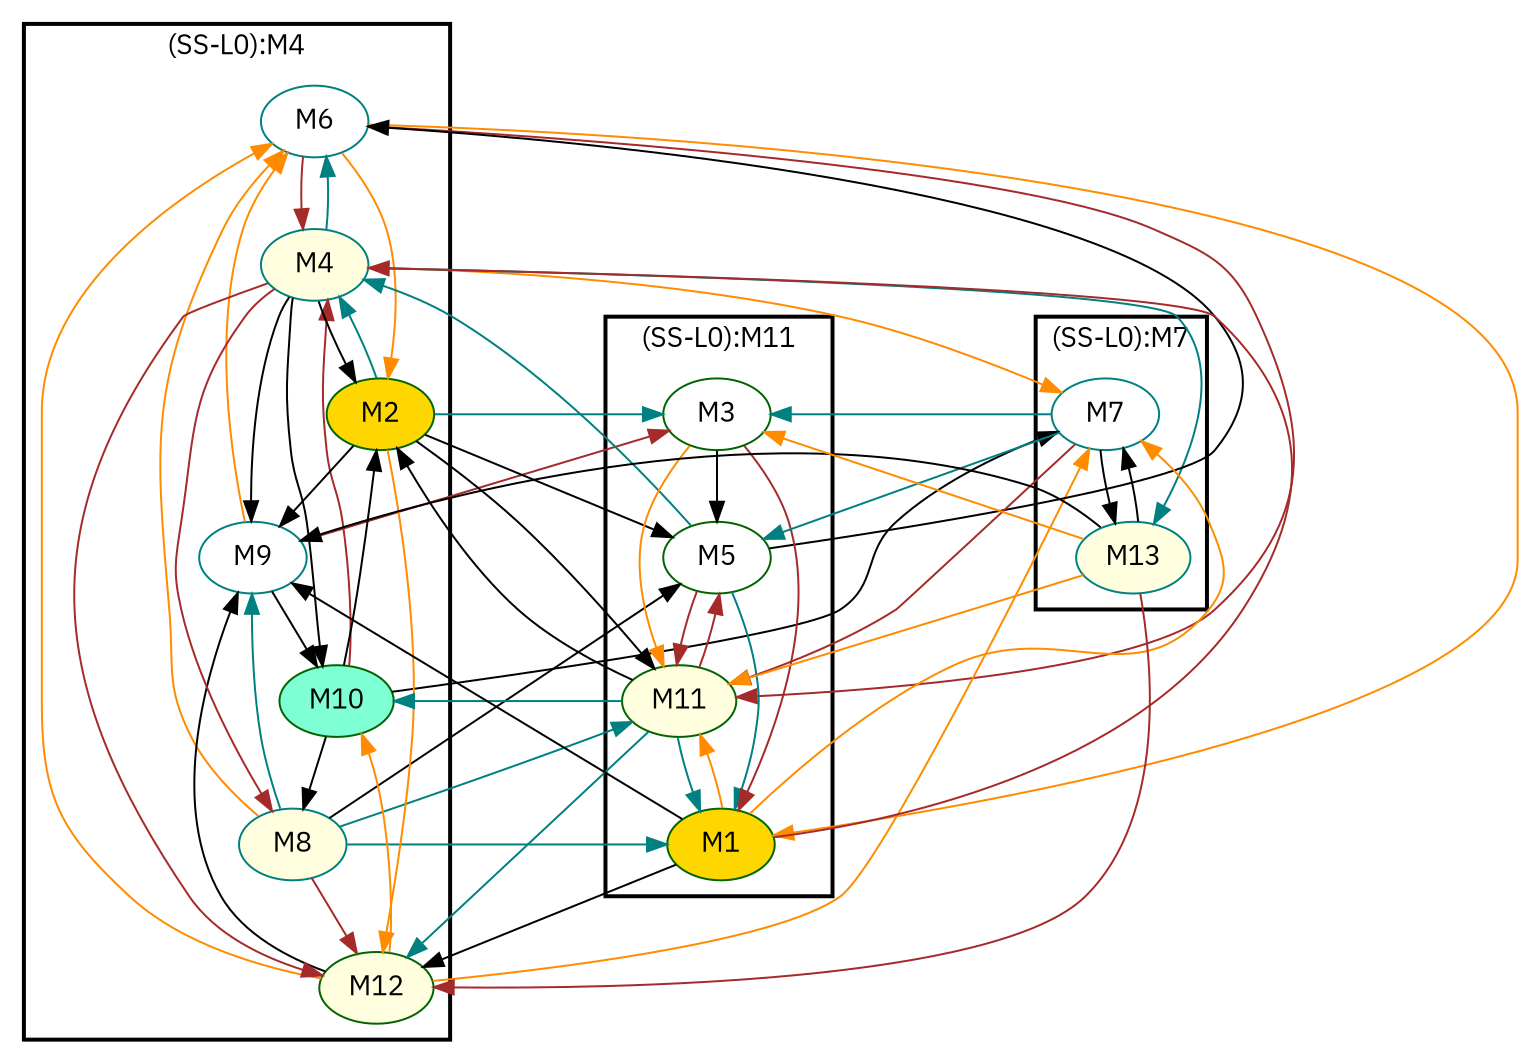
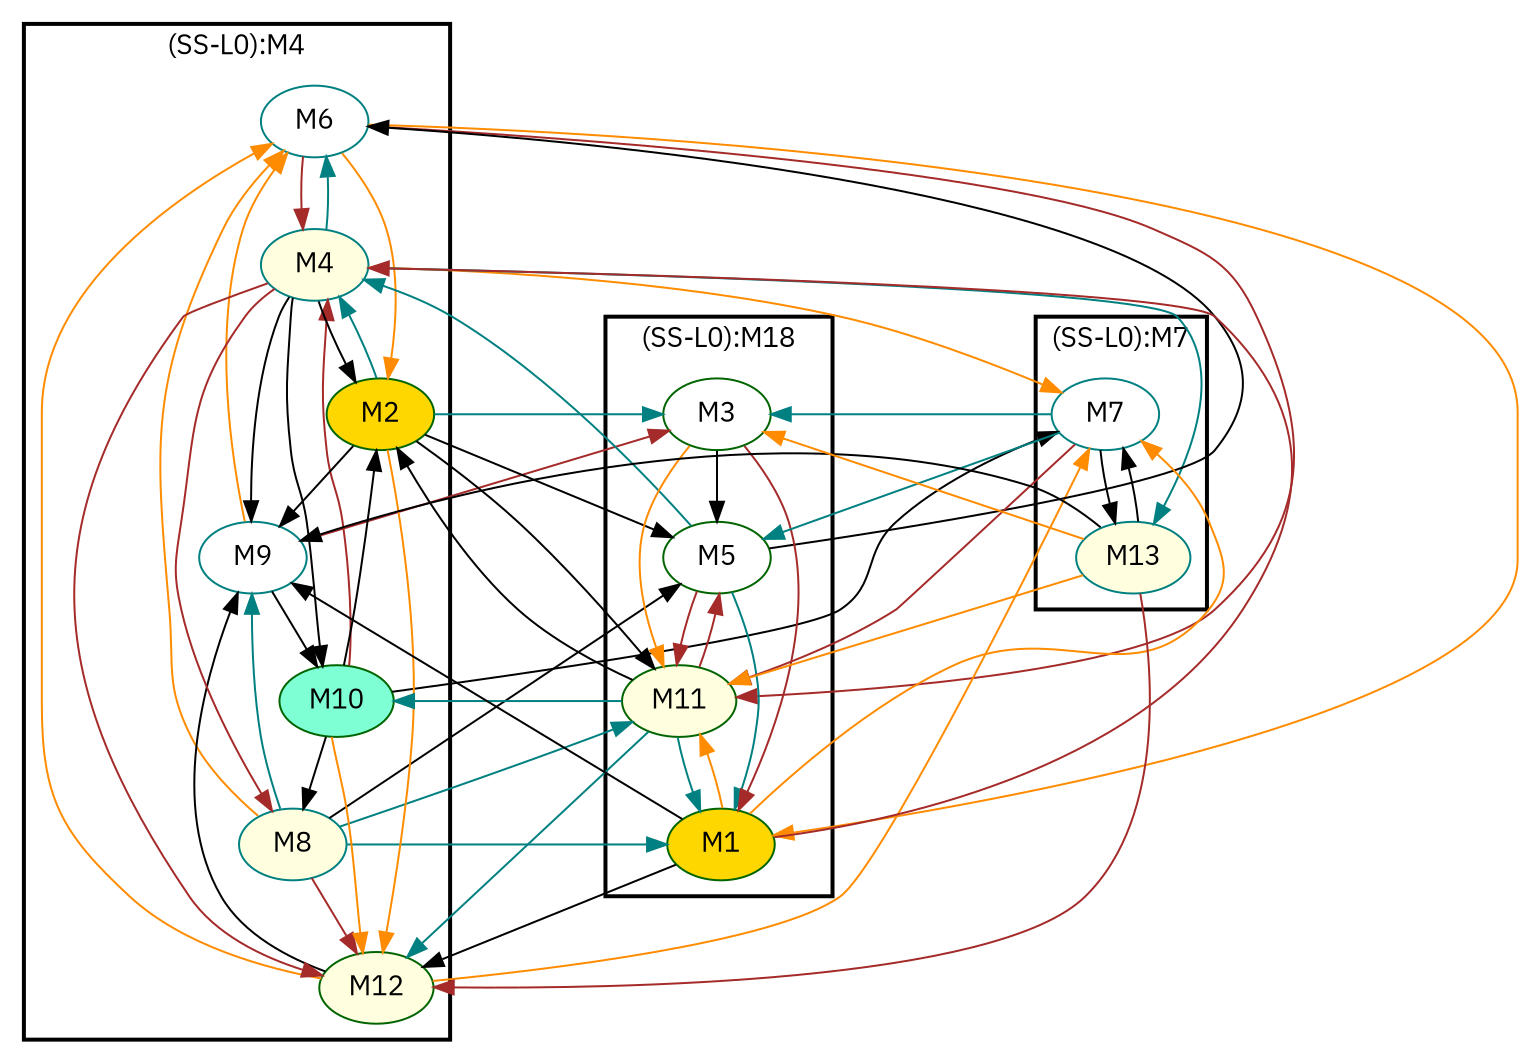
(719, 340) -> (719, 340)
(386, 832) -> (353, 859)
